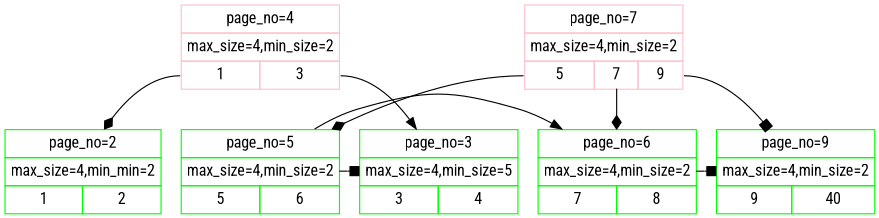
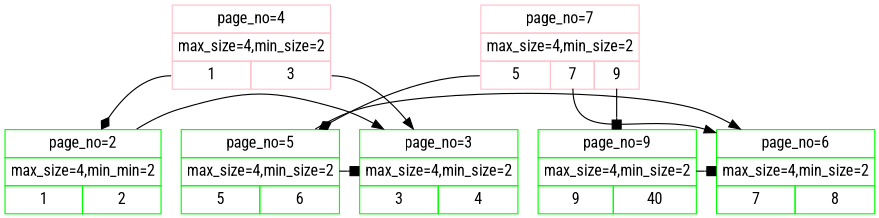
none -> (254, 94)
(617, 102) -> (628, 124)
(439, 171) -> (439, 171)
(700, 171) -> (700, 171)
